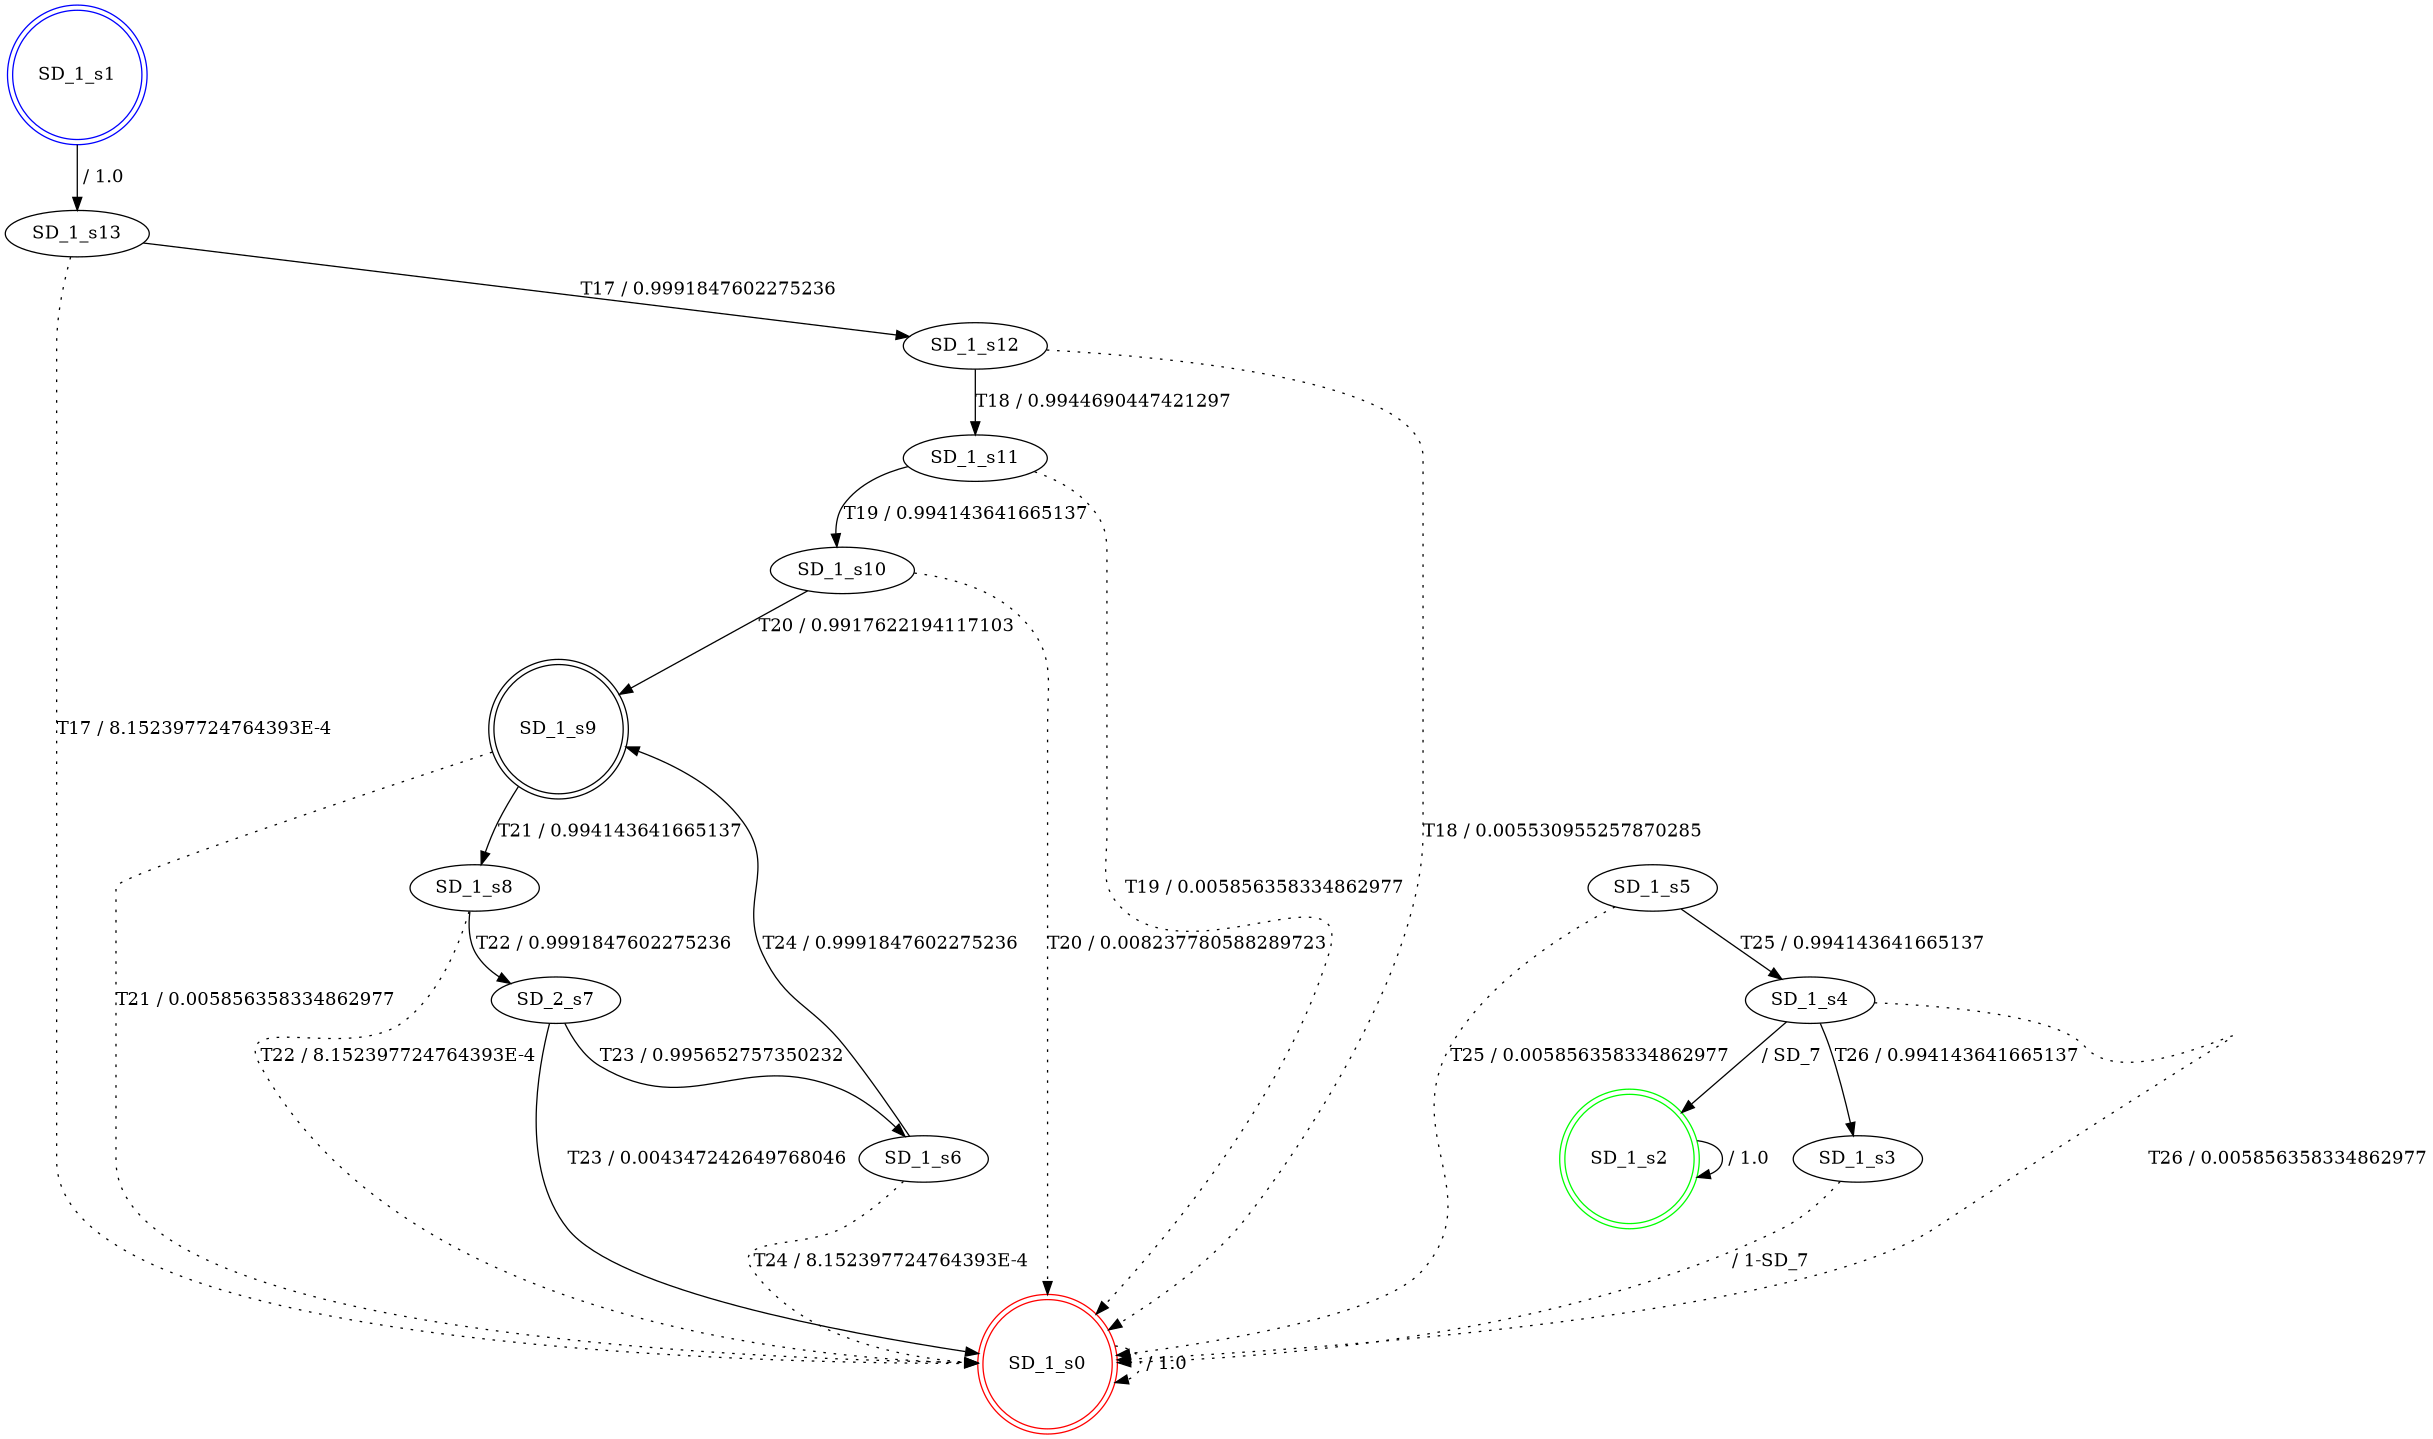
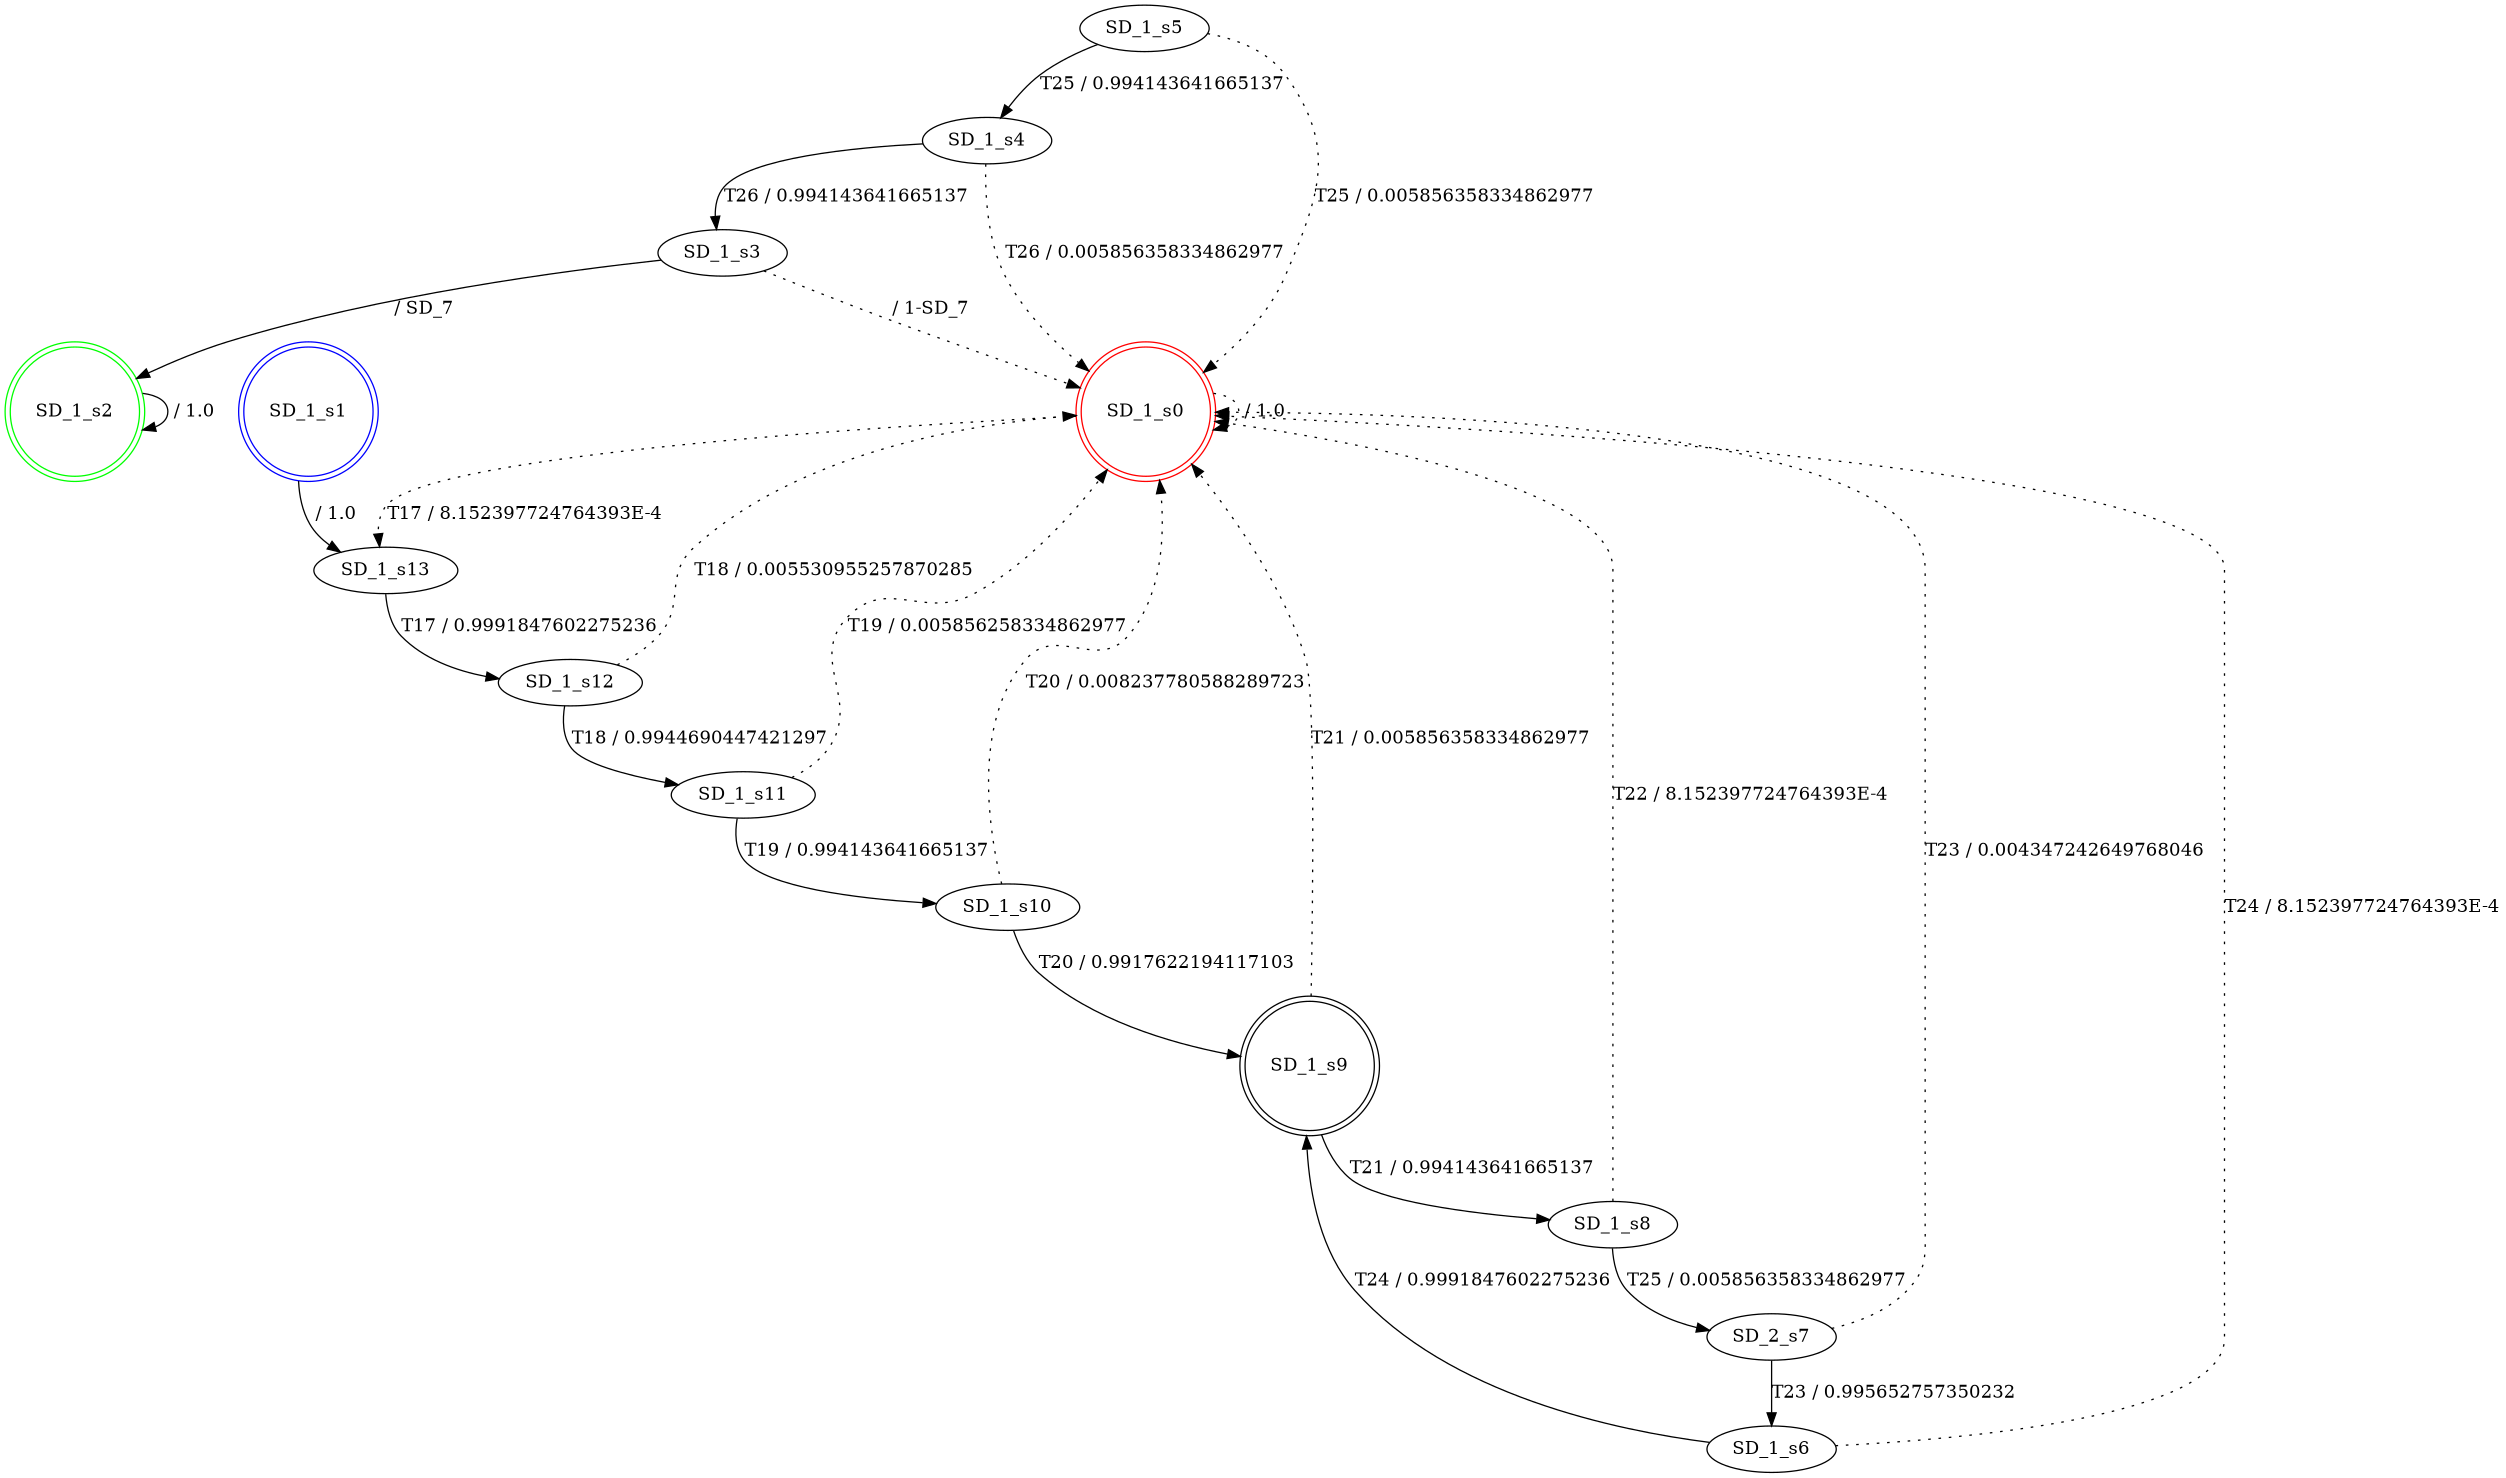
(1265, 888) -> (988, 627)
(604, 944) -> (1767, 1281)
(1739, 1063) -> (401, 299)
(70, 1190) -> (712, 442)
(657, 1280) -> (1925, 603)
